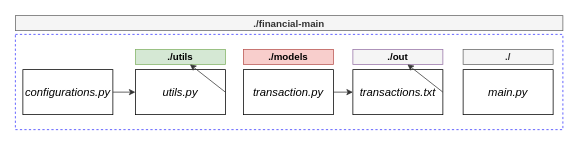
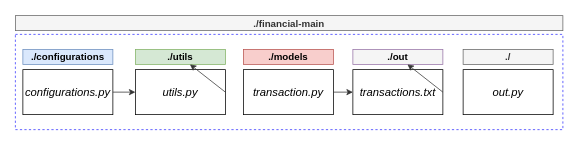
none -> (68, 57)
(508, 92) -> (508, 92)
